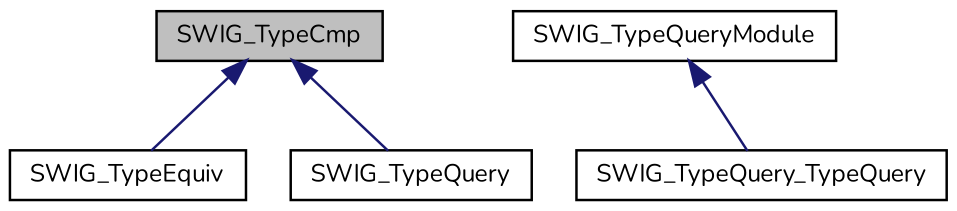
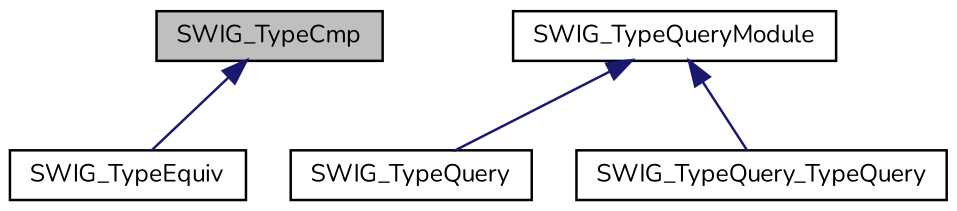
(349, 114) -> (532, 111)
